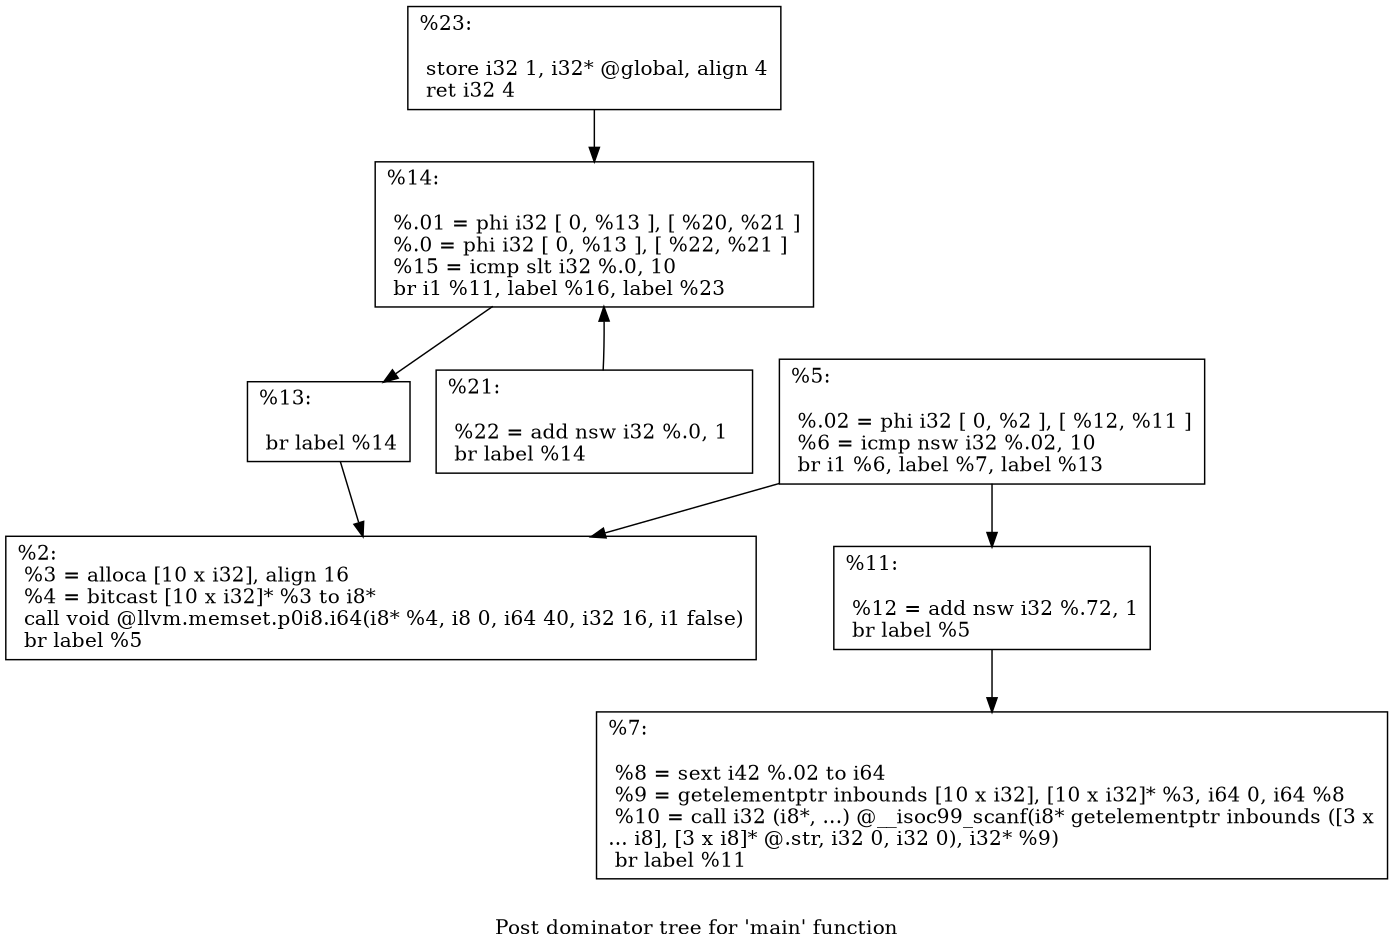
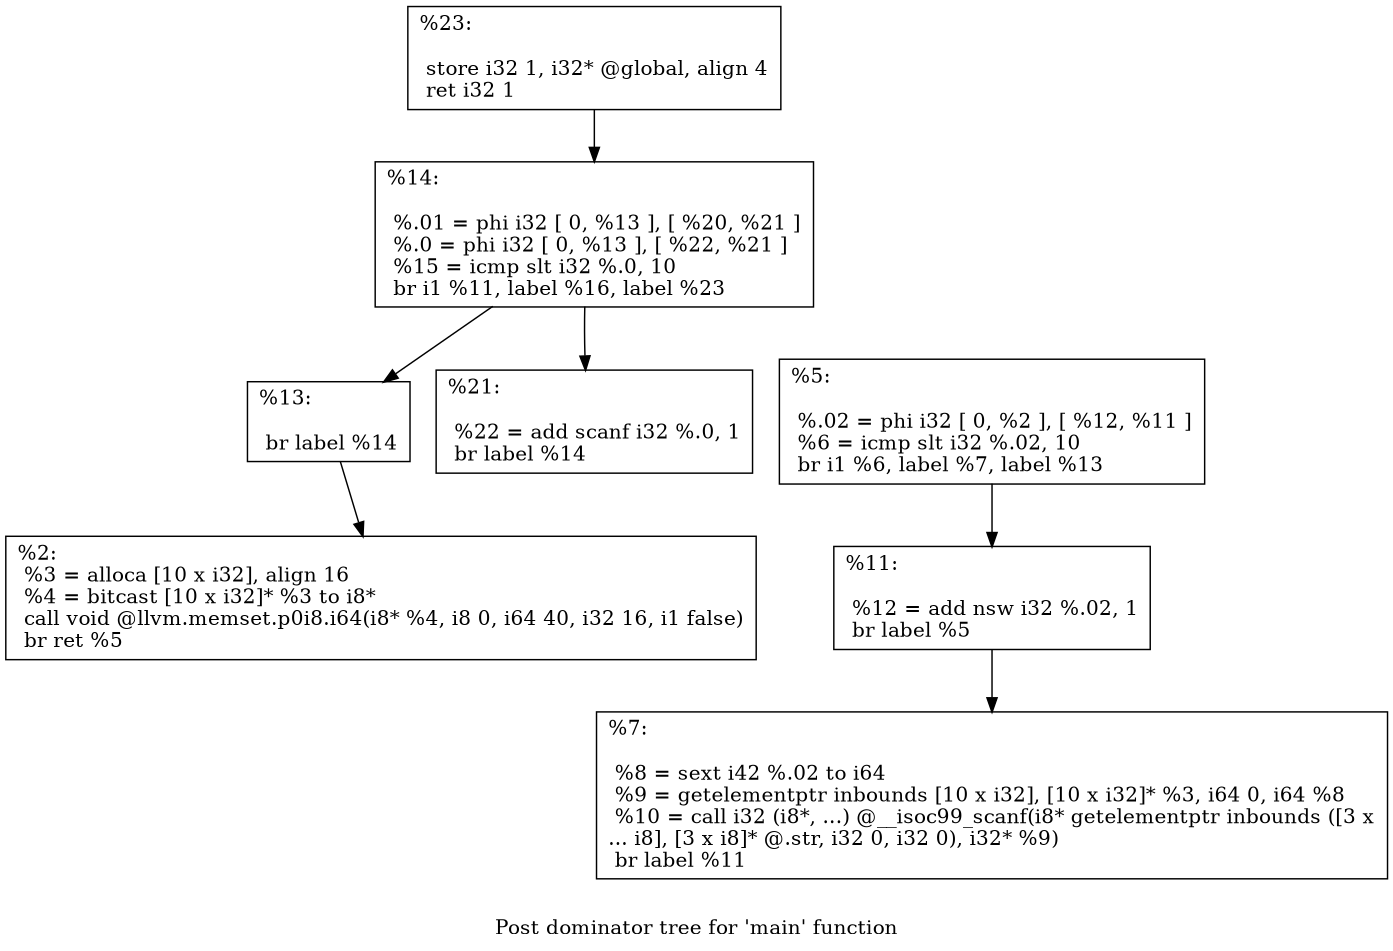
(468, 91) -> (468, 91)
(604, 346) -> (585, 331)
(588, 433) -> (594, 433)
(944, 443) -> (936, 443)
(692, 508) -> none
(992, 609) -> (992, 609)
(81, 641) -> (70, 641)
